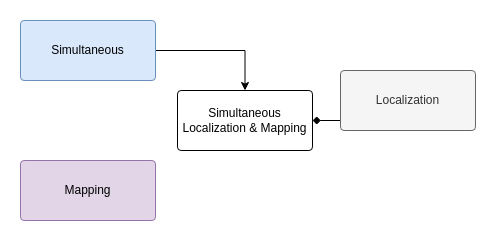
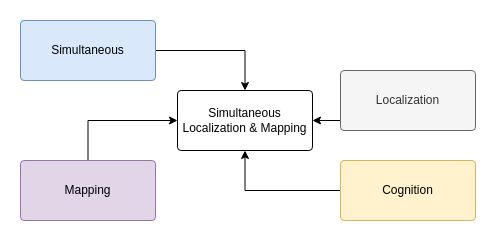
none -> (109, 121)
(321, 121) -> (320, 121)
none -> (276, 191)
none -> (408, 191)
